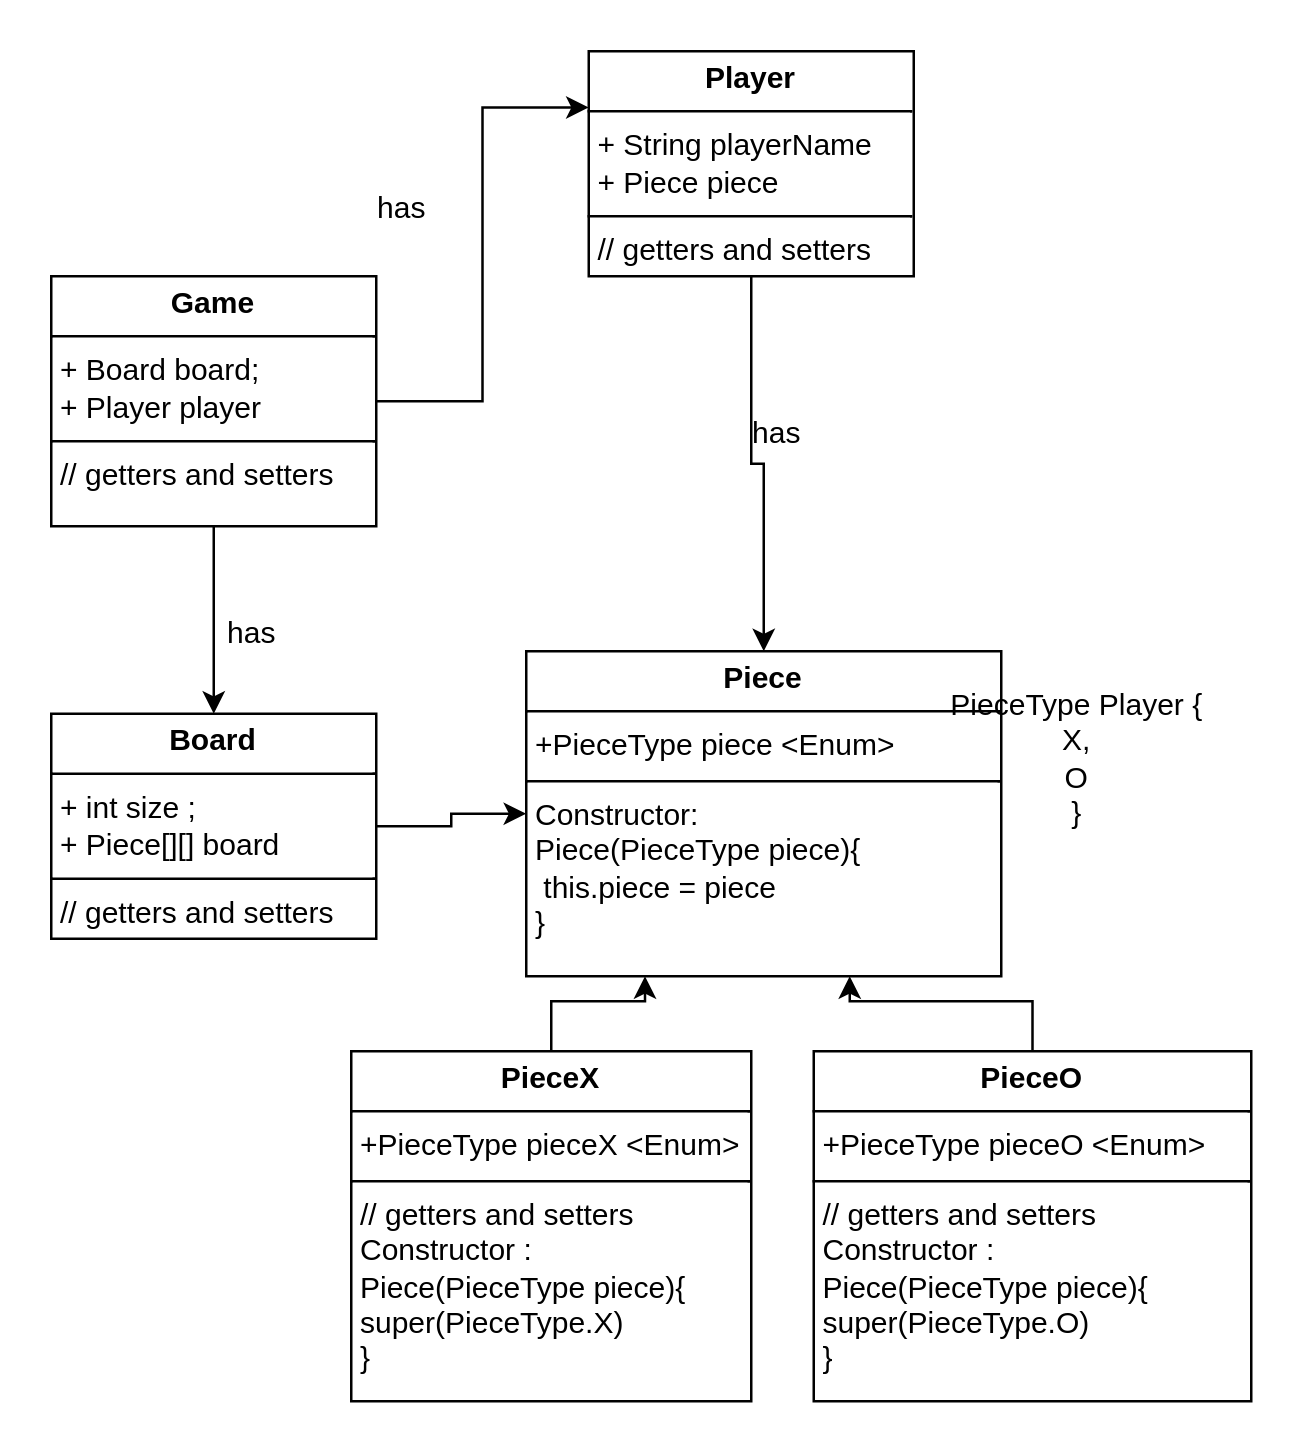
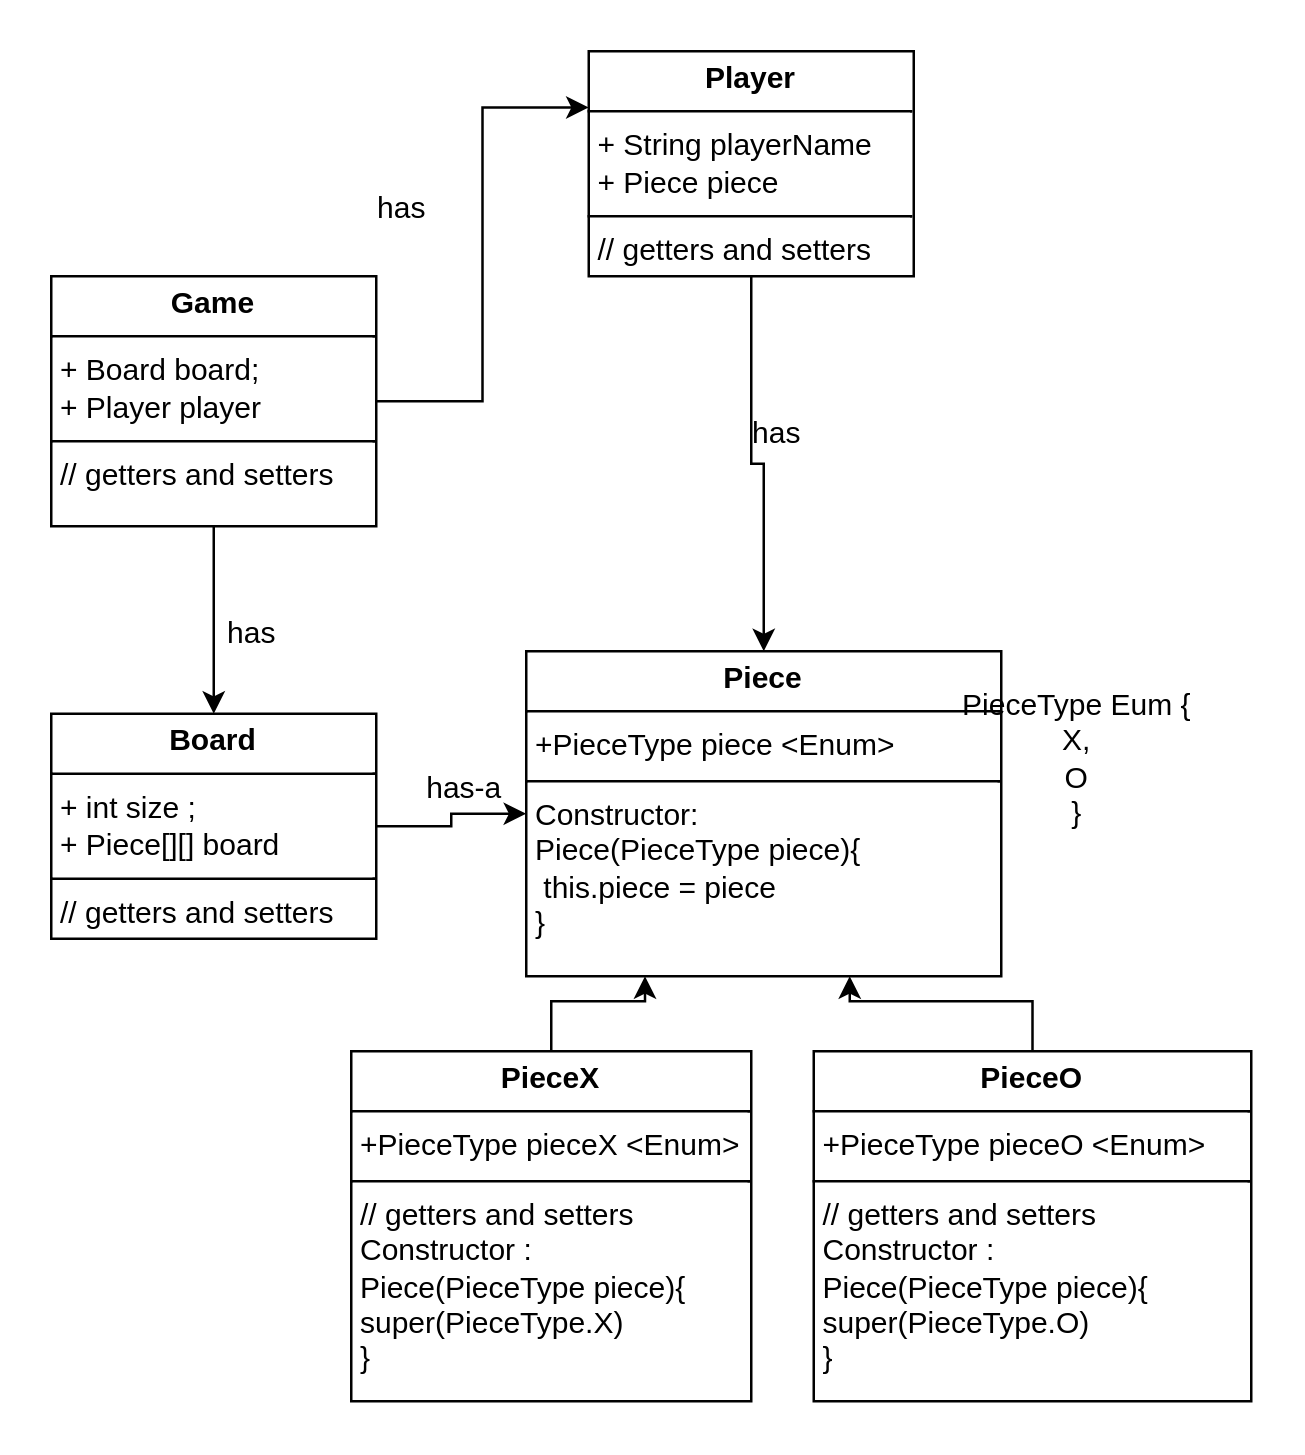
(1078, 759) -> (1078, 759)
none -> (464, 789)
